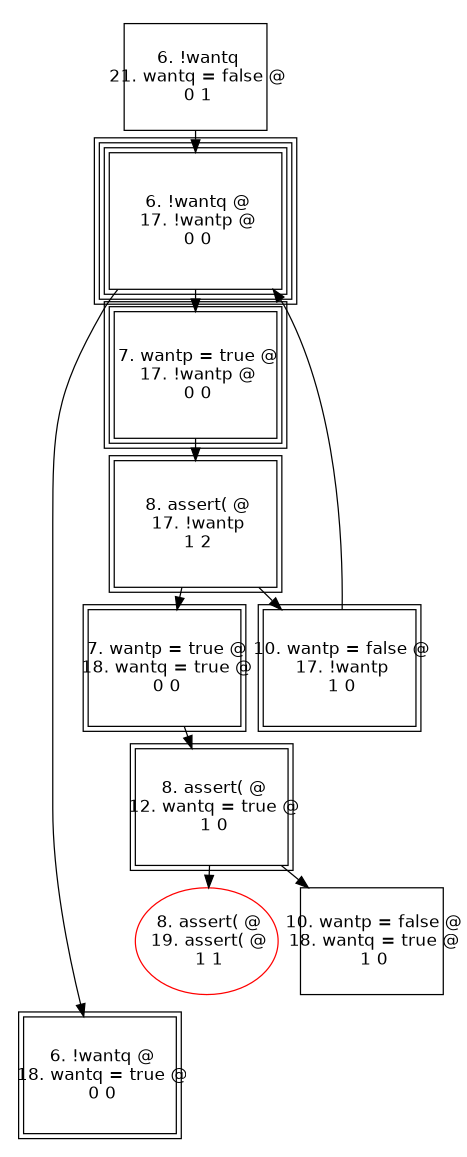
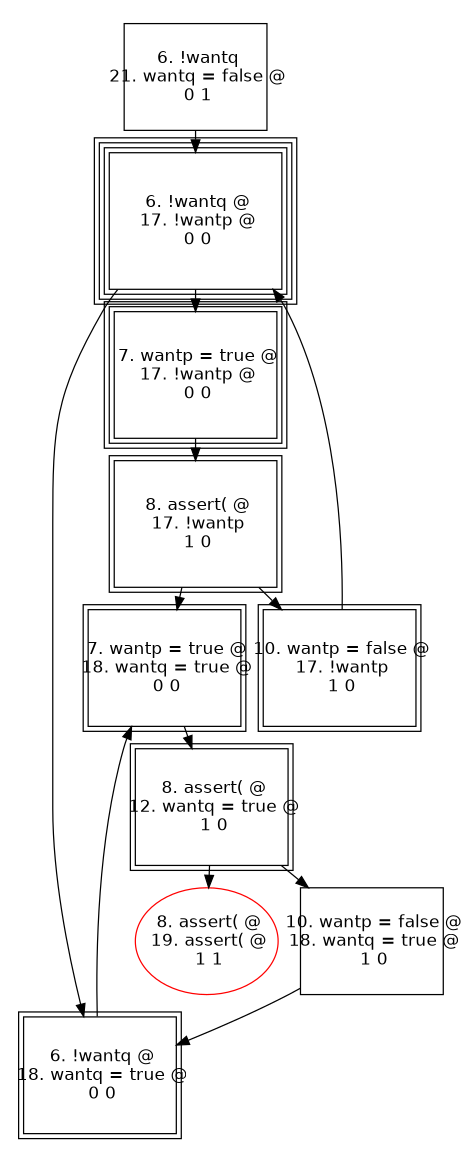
(196, 524) -> (196, 524)
none -> (102, 876)
none -> (245, 1016)
